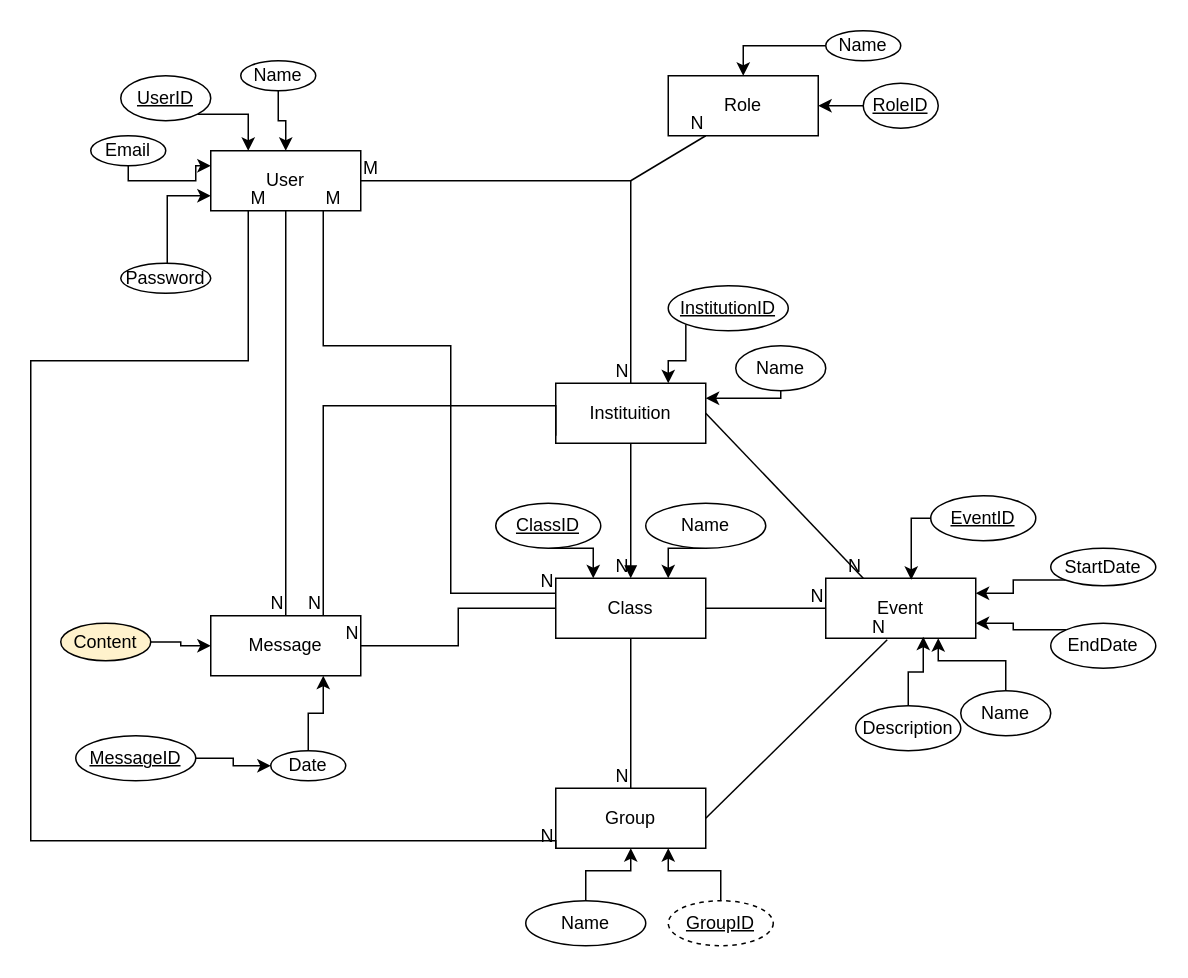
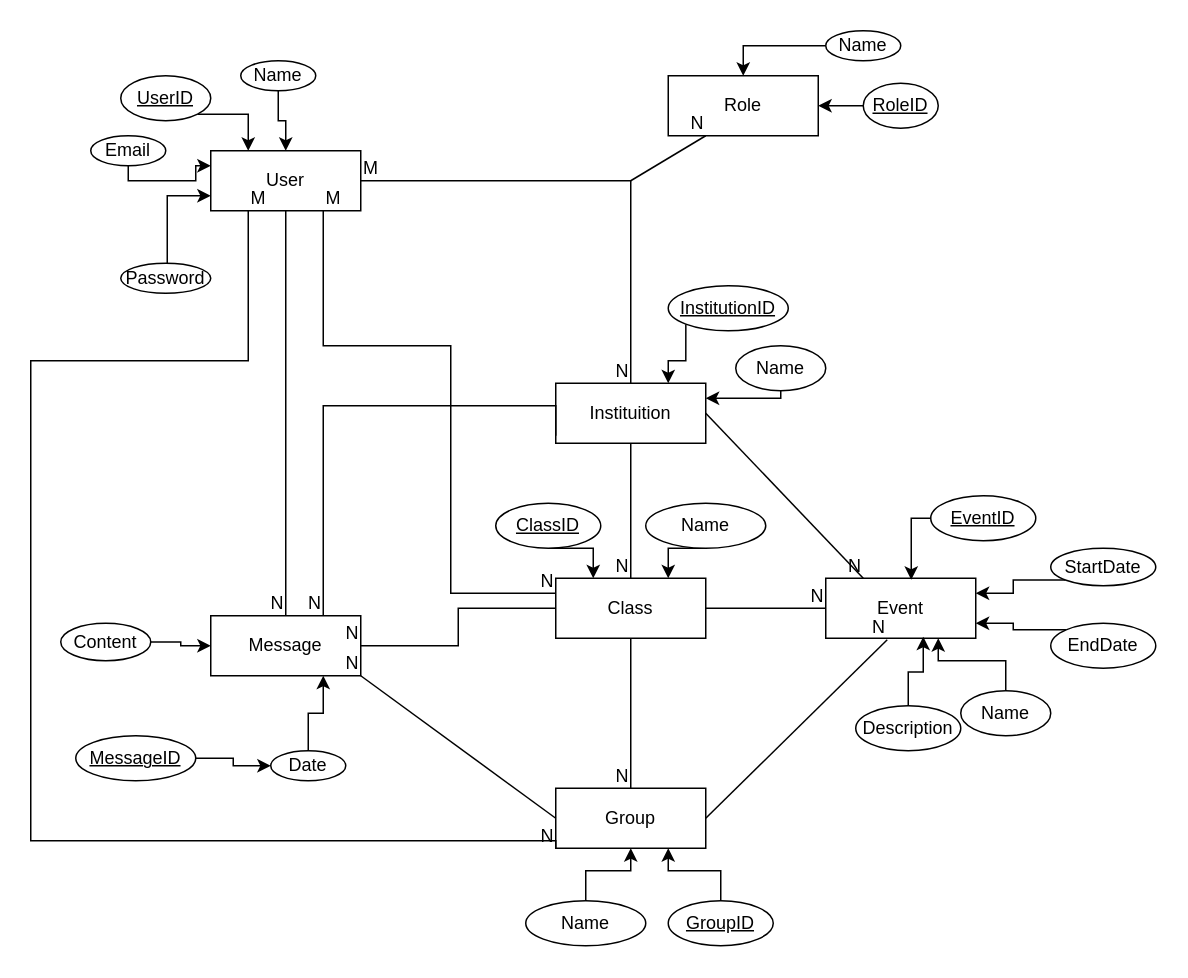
(631, 564) -> (631, 570)
(106, 642) -> (106, 642)
none -> (459, 747)
(721, 923) -> (721, 923)
